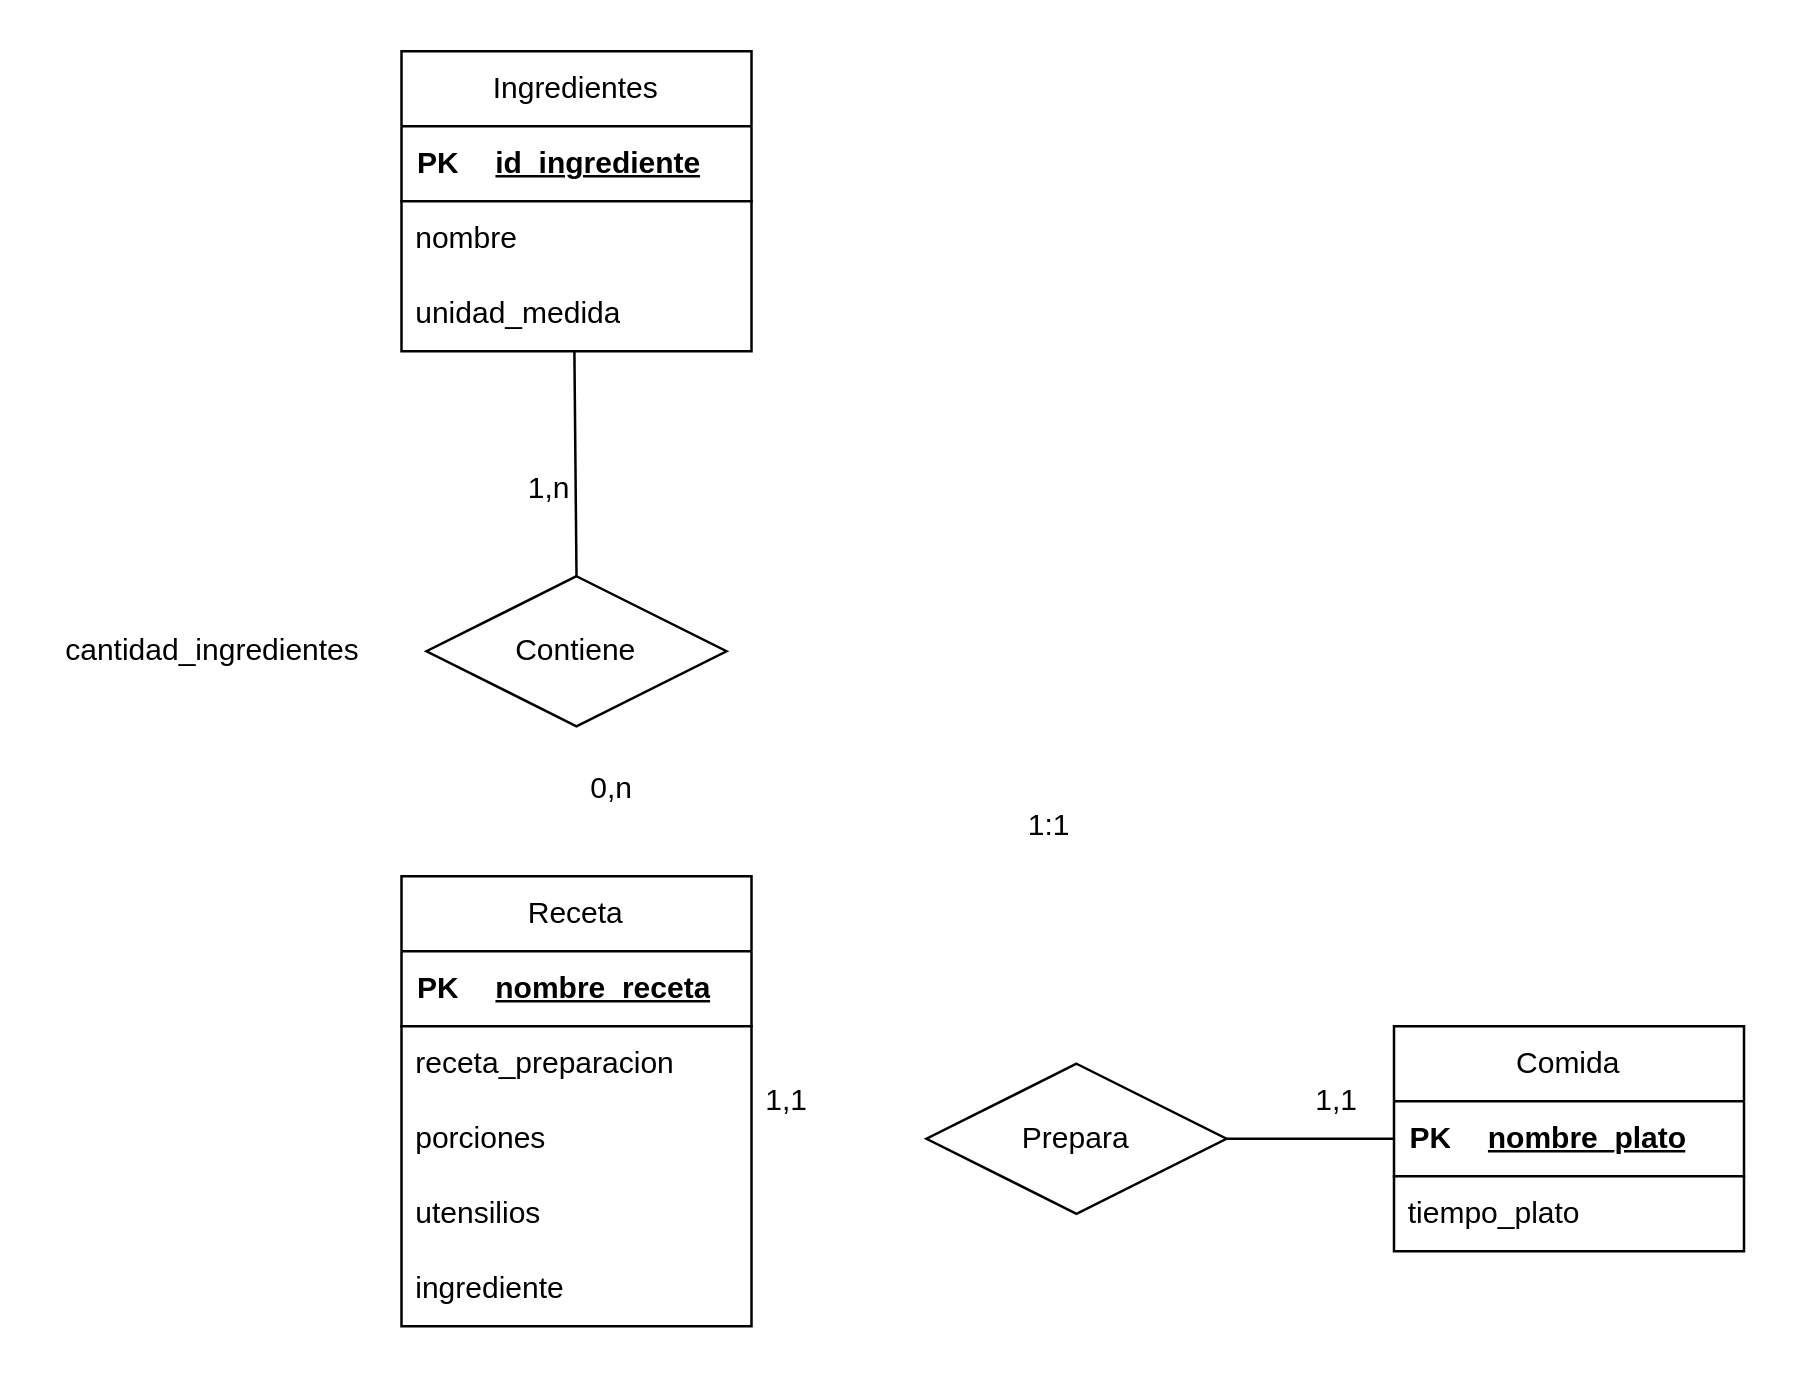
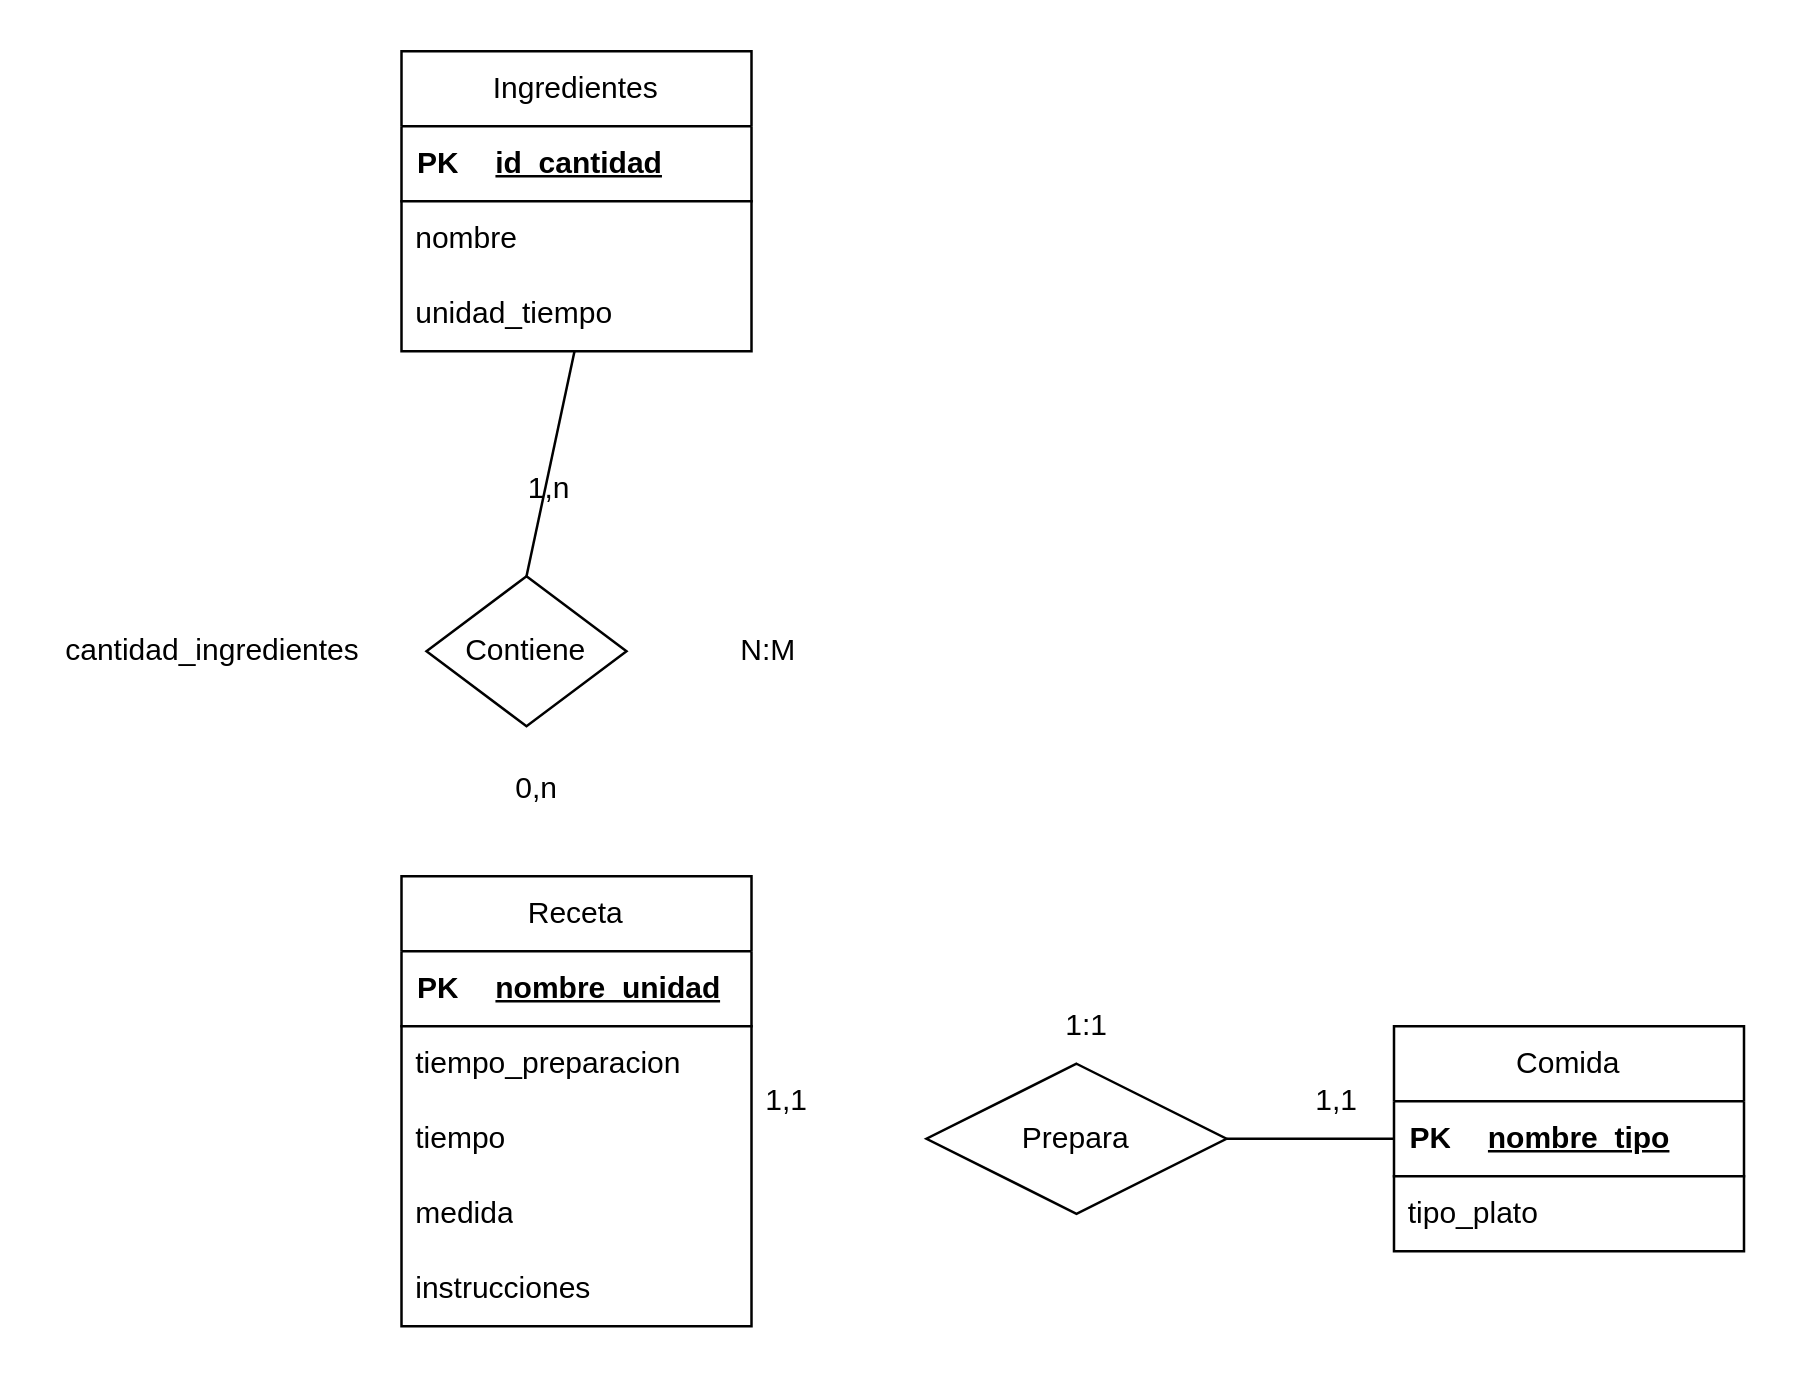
(602, 164) -> (581, 164)
(518, 314) -> (518, 314)
(576, 651) -> (526, 651)
none -> (901, 651)
(751, 789) -> (676, 789)
(1076, 826) -> (1114, 1026)
(605, 989) -> (602, 989)
(564, 1064) -> (560, 1064)
(488, 1139) -> (463, 1139)
(1586, 1139) -> (1577, 1139)
(489, 1214) -> (463, 1214)
(1502, 1214) -> (1485, 1214)
(501, 1289) -> (518, 1289)
